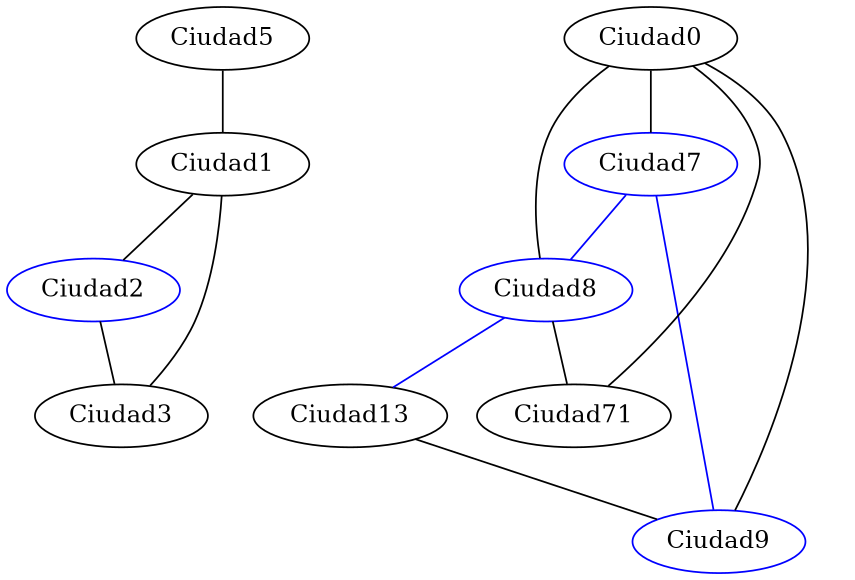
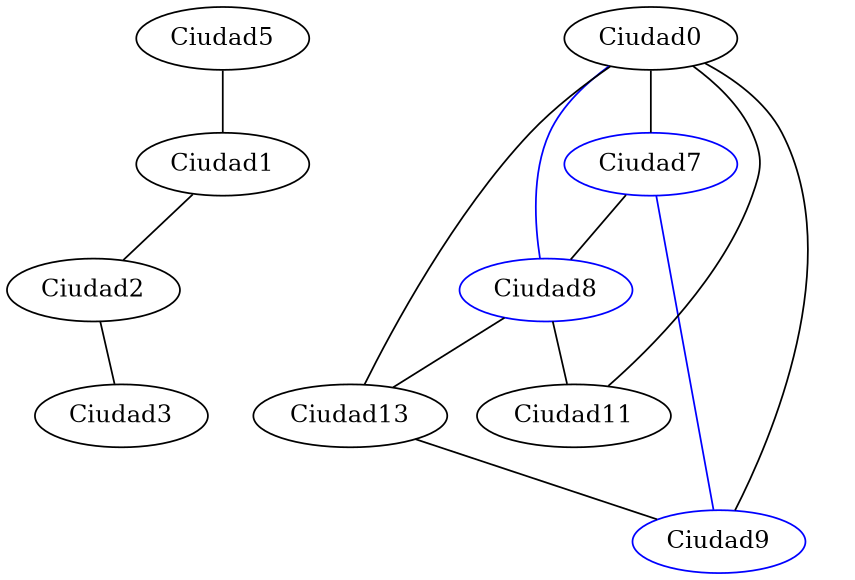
(543, 150) -> (543, 150)
none -> (468, 210)
(598, 227) -> (598, 227)
(93, 290) -> (93, 290)
(204, 298) -> none
(449, 353) -> (449, 353)
(574, 416) -> (574, 416)
